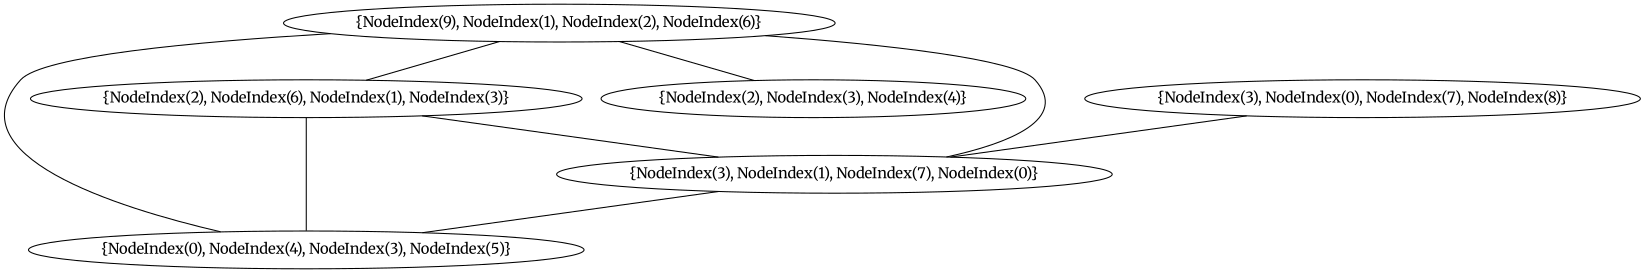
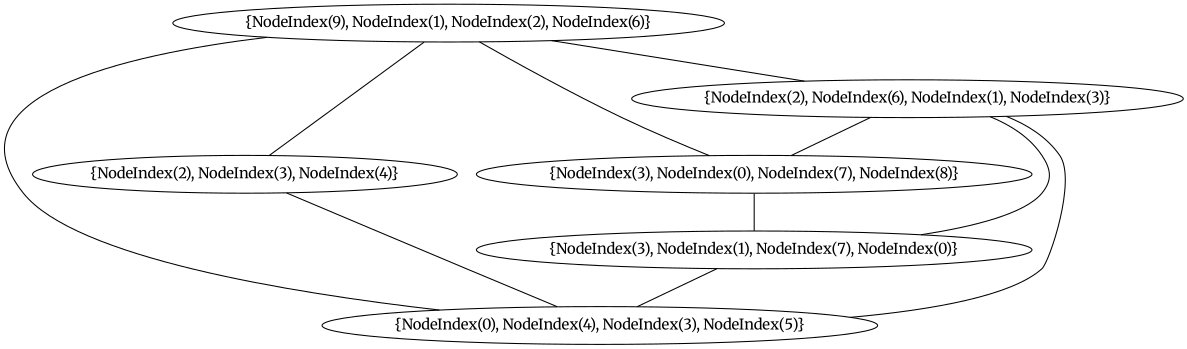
(973, 59) -> (592, 103)
none -> (831, 137)
none -> (422, 250)
